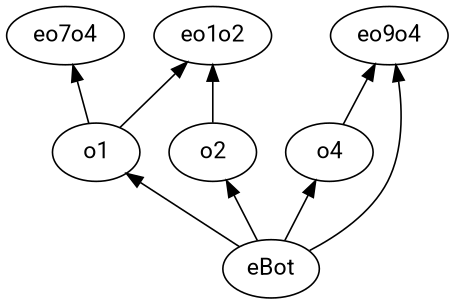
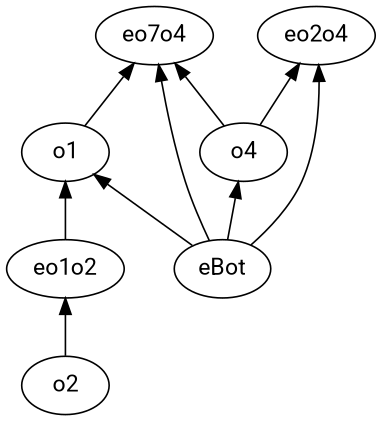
(389, 36) -> (316, 36)
(147, 101) -> (65, 218)
none -> (205, 101)
(246, 218) -> (180, 163)
